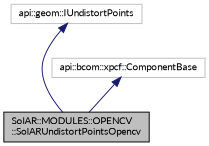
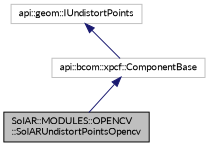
(42, 72) -> (106, 44)
